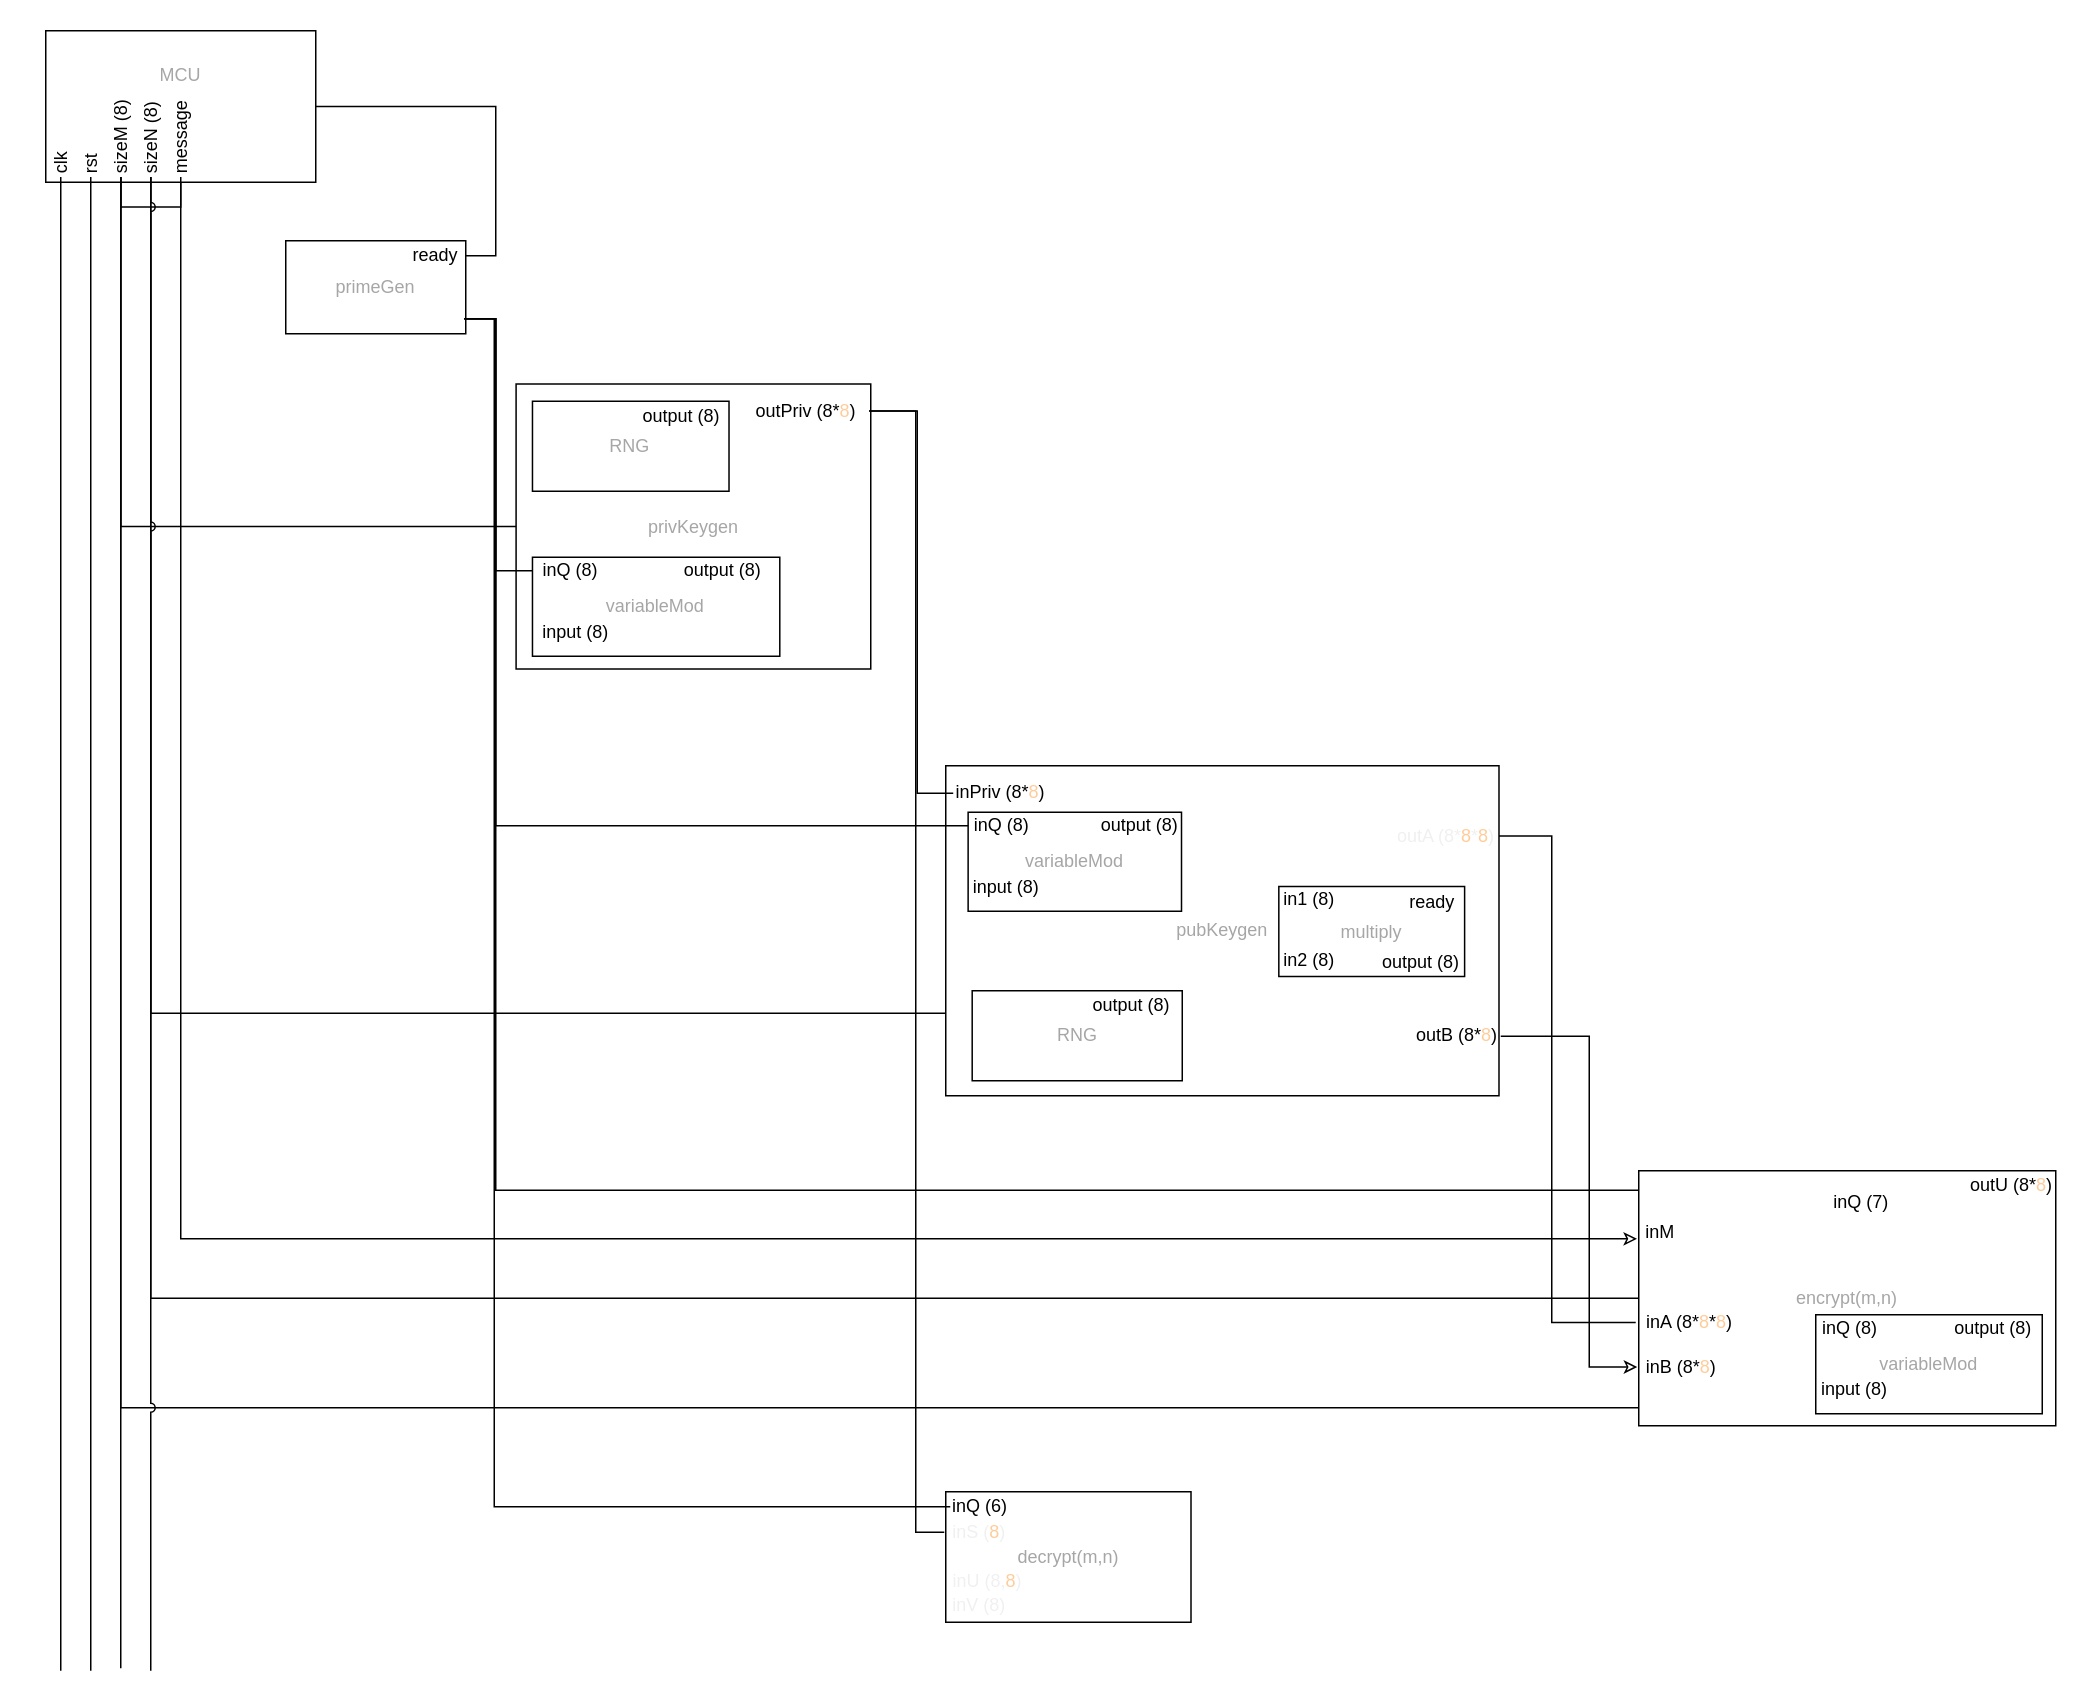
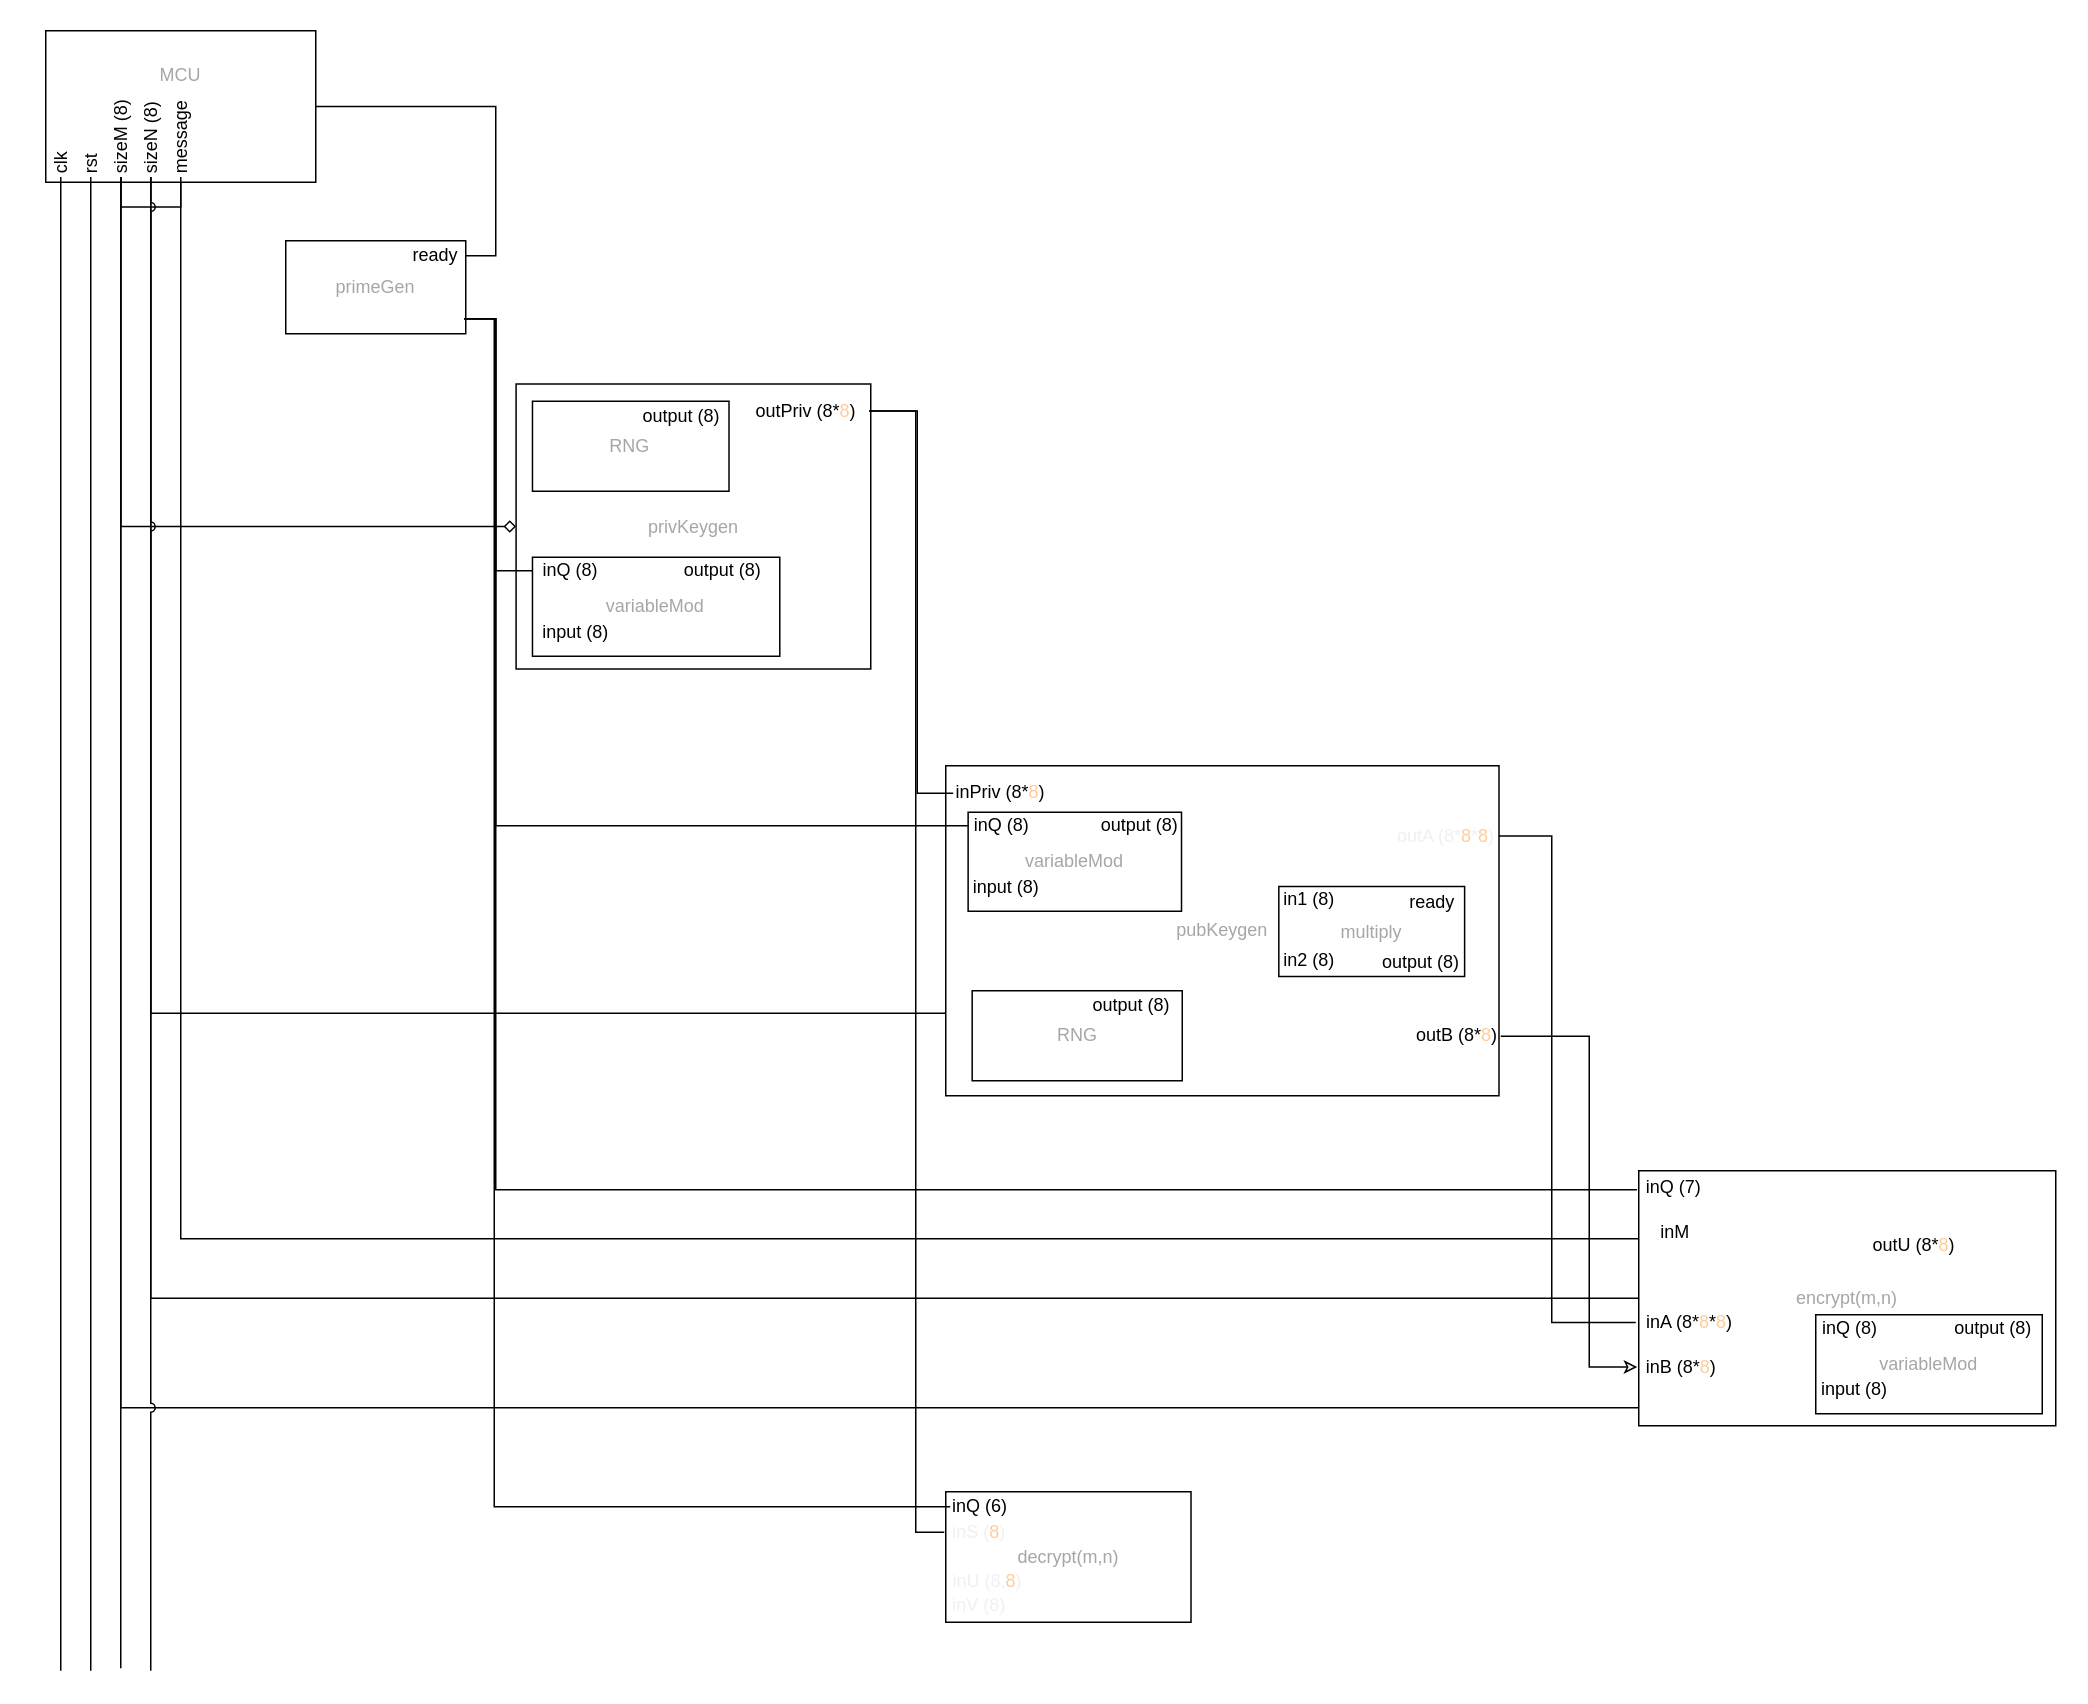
(509, 527) -> (504, 527)
(2001, 1186) -> (1904, 1246)
(1860, 1202) -> (1673, 1187)
(1660, 1233) -> (1675, 1233)
